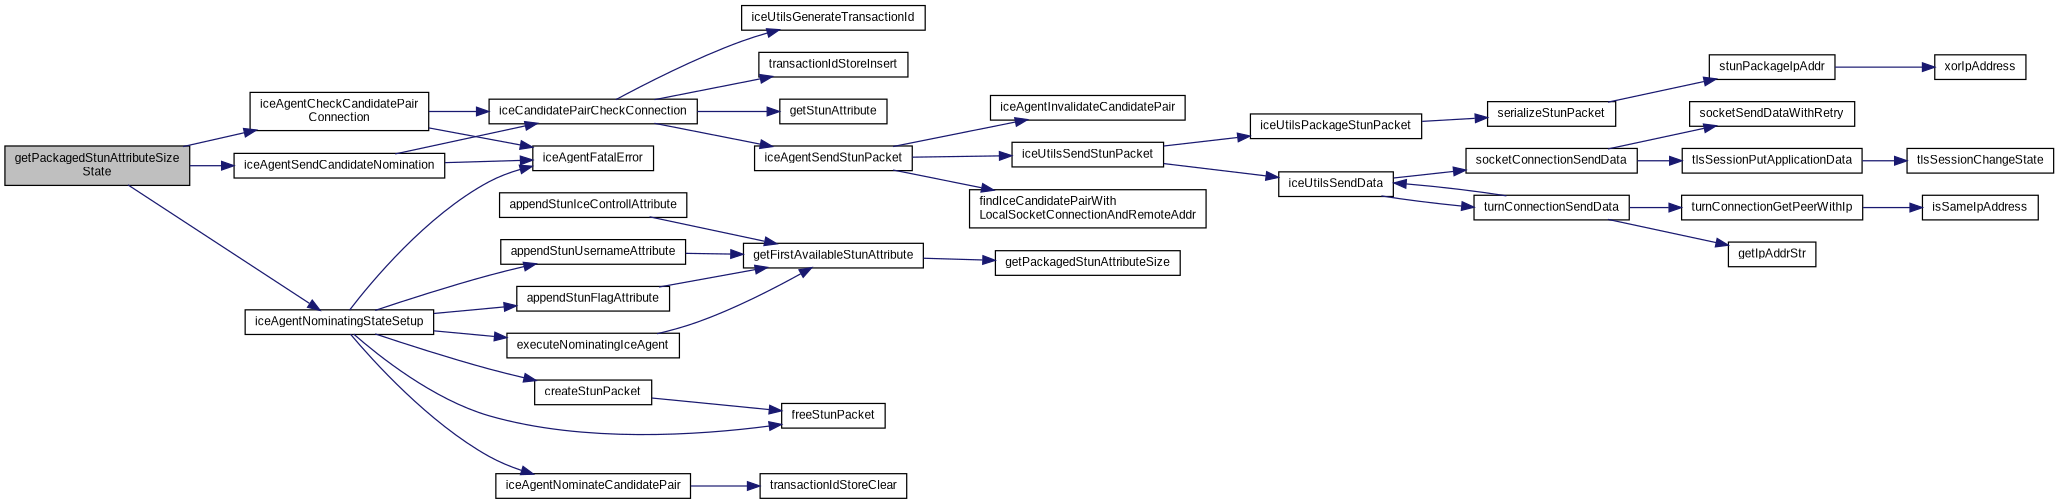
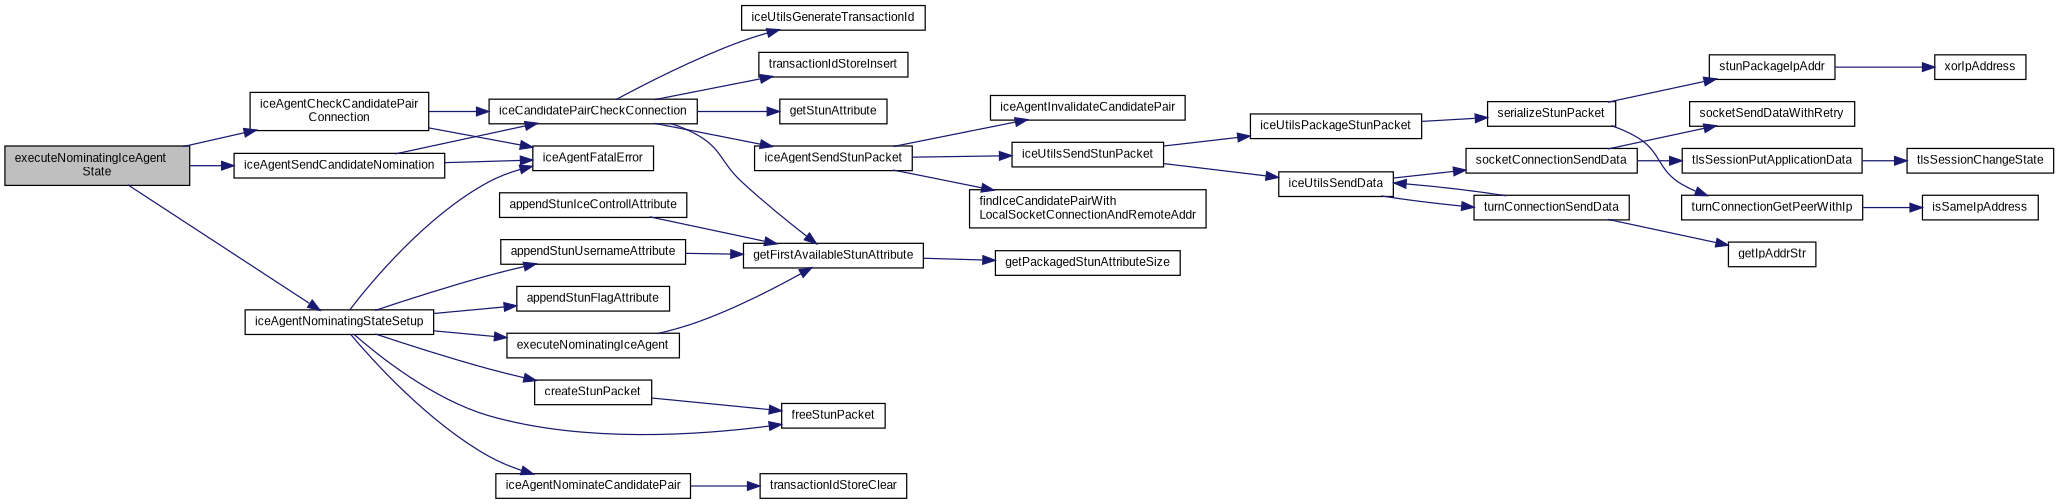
(97, 166) -> (97, 166)
(1649, 208) -> (1654, 153)
(707, 278) -> (738, 178)
